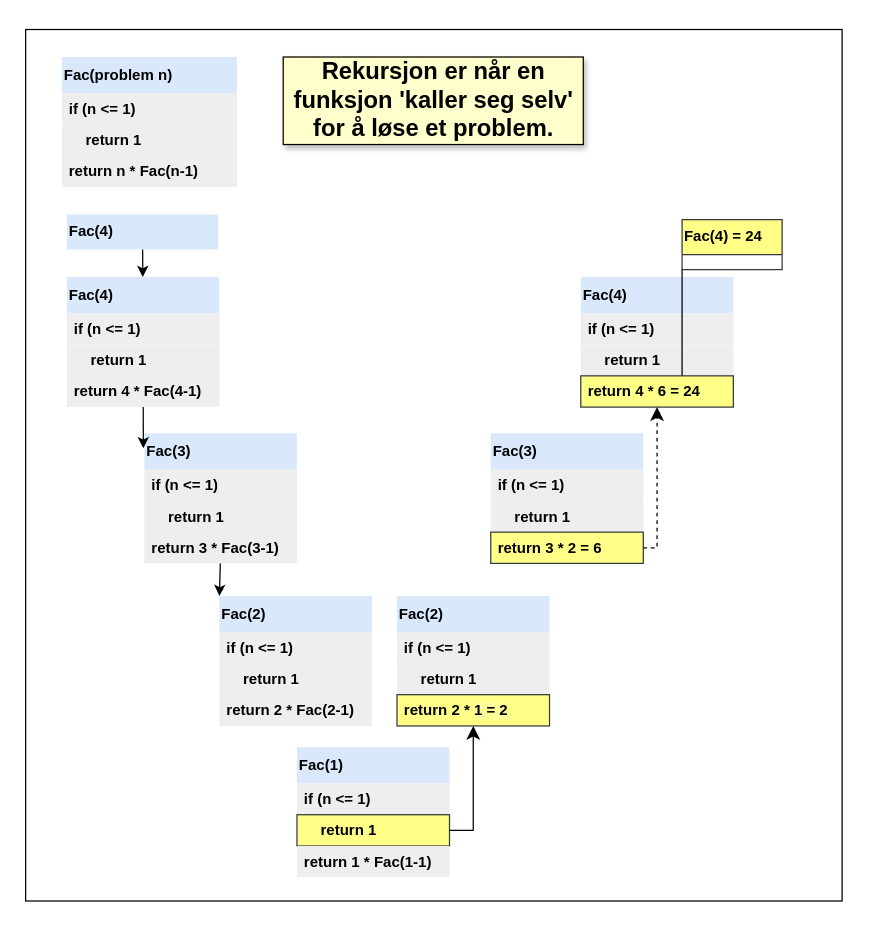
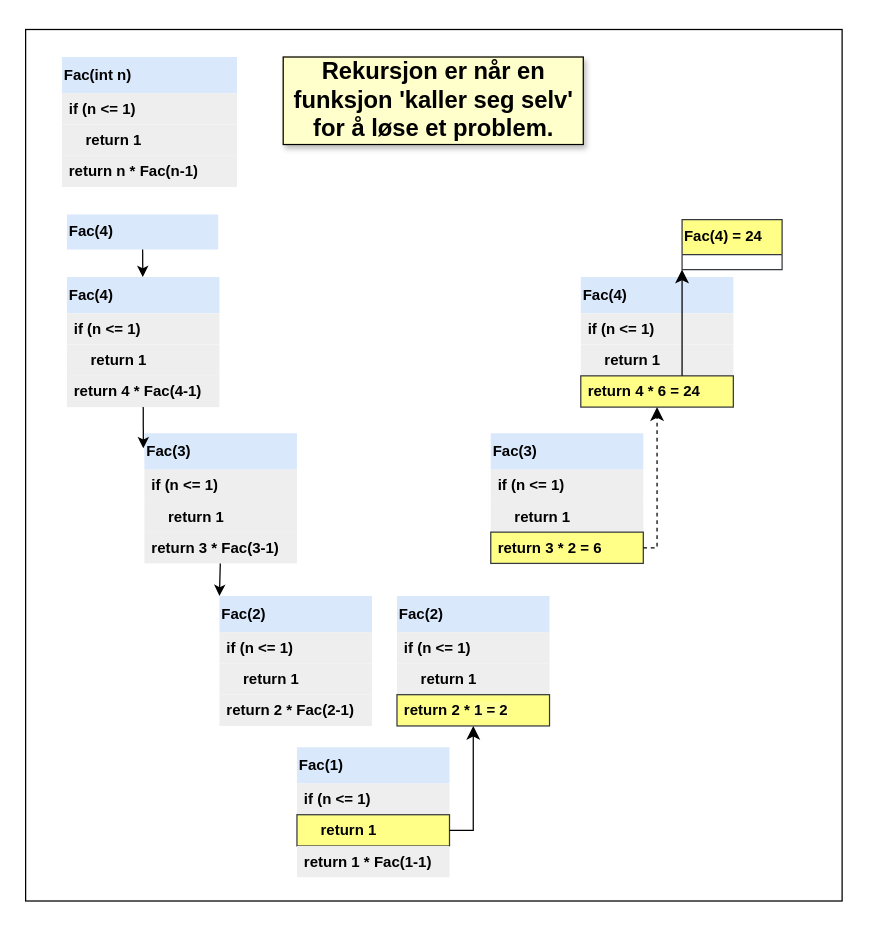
(119, 76) -> (102, 76)
(682, 277) -> (682, 281)
